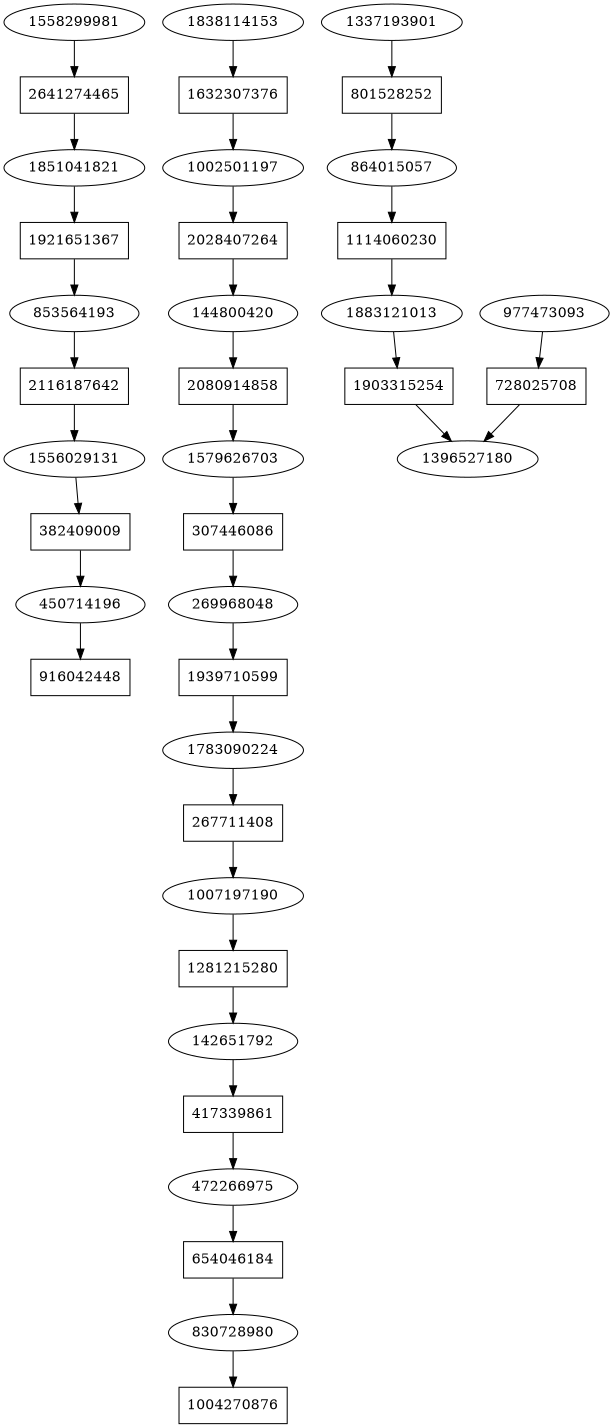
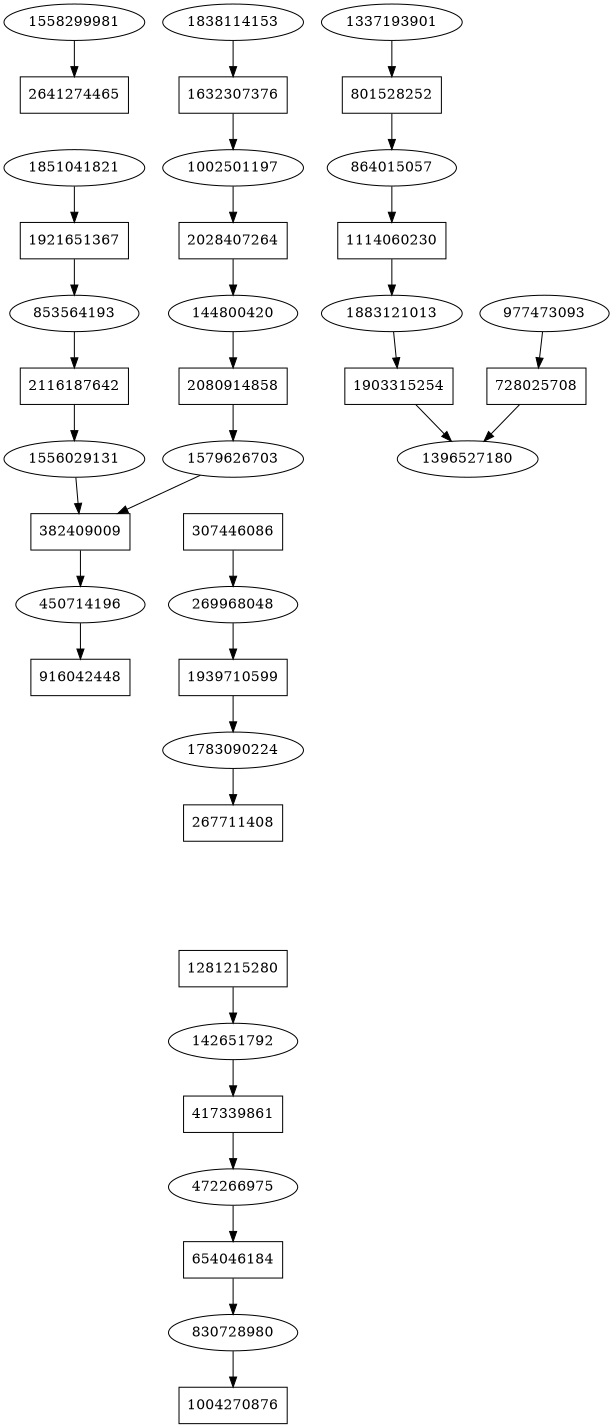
(74, 126) -> none
(233, 490) -> (164, 492)
(233, 896) -> none
